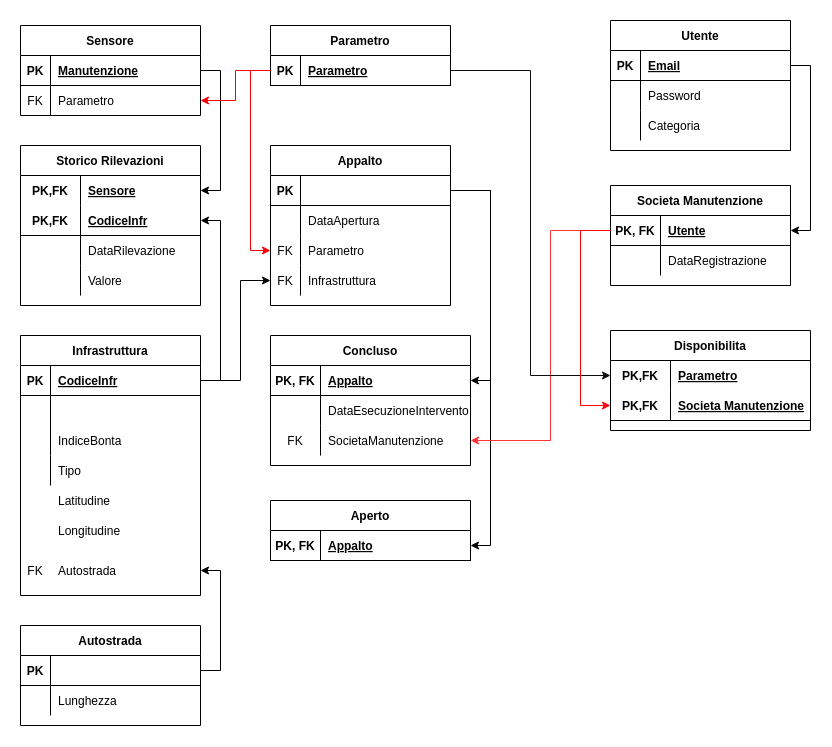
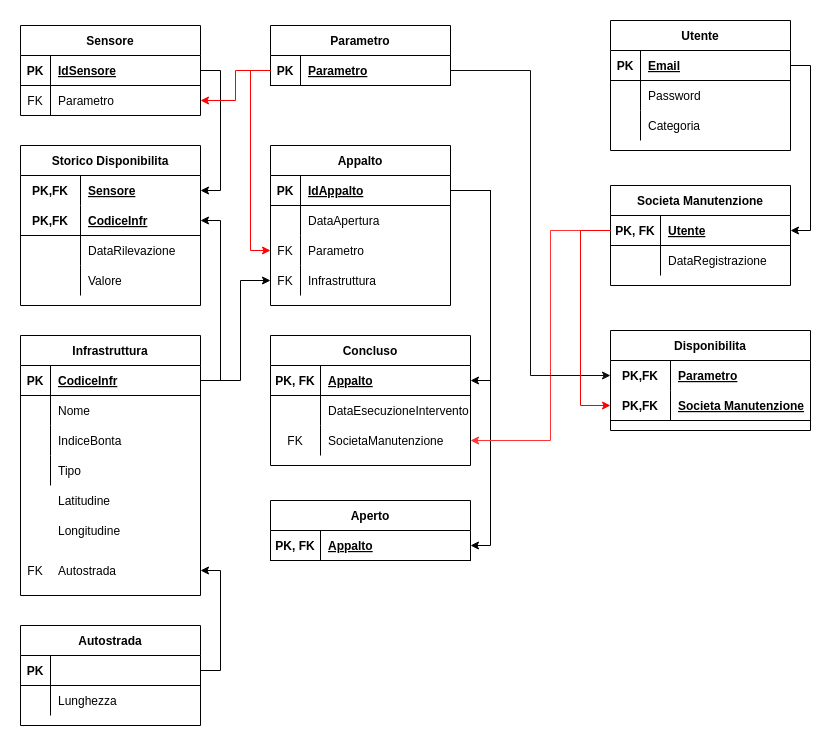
(97, 71) -> (88, 71)
(110, 161) -> (110, 161)
none -> (376, 191)
none -> (126, 411)
